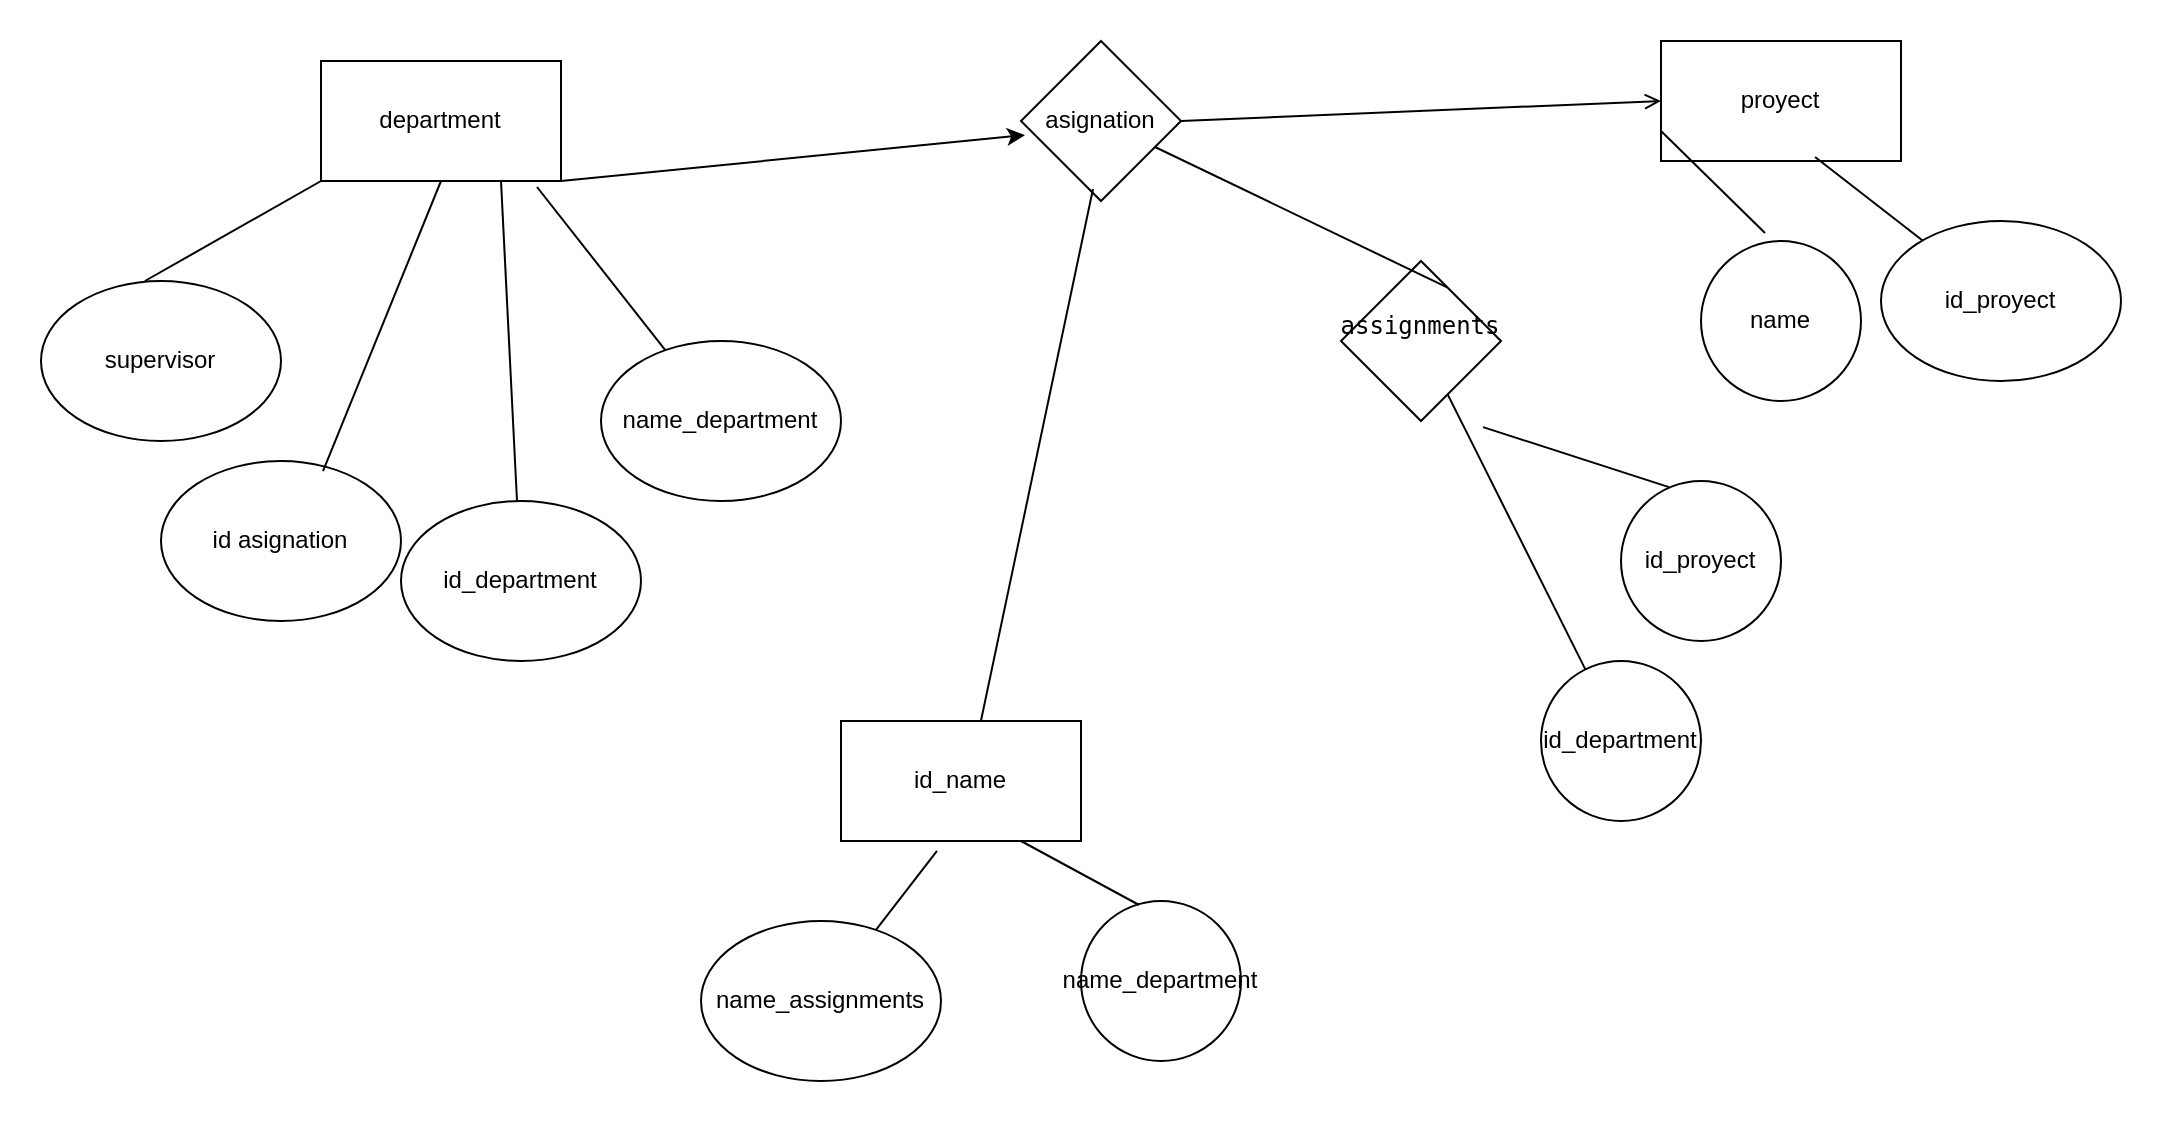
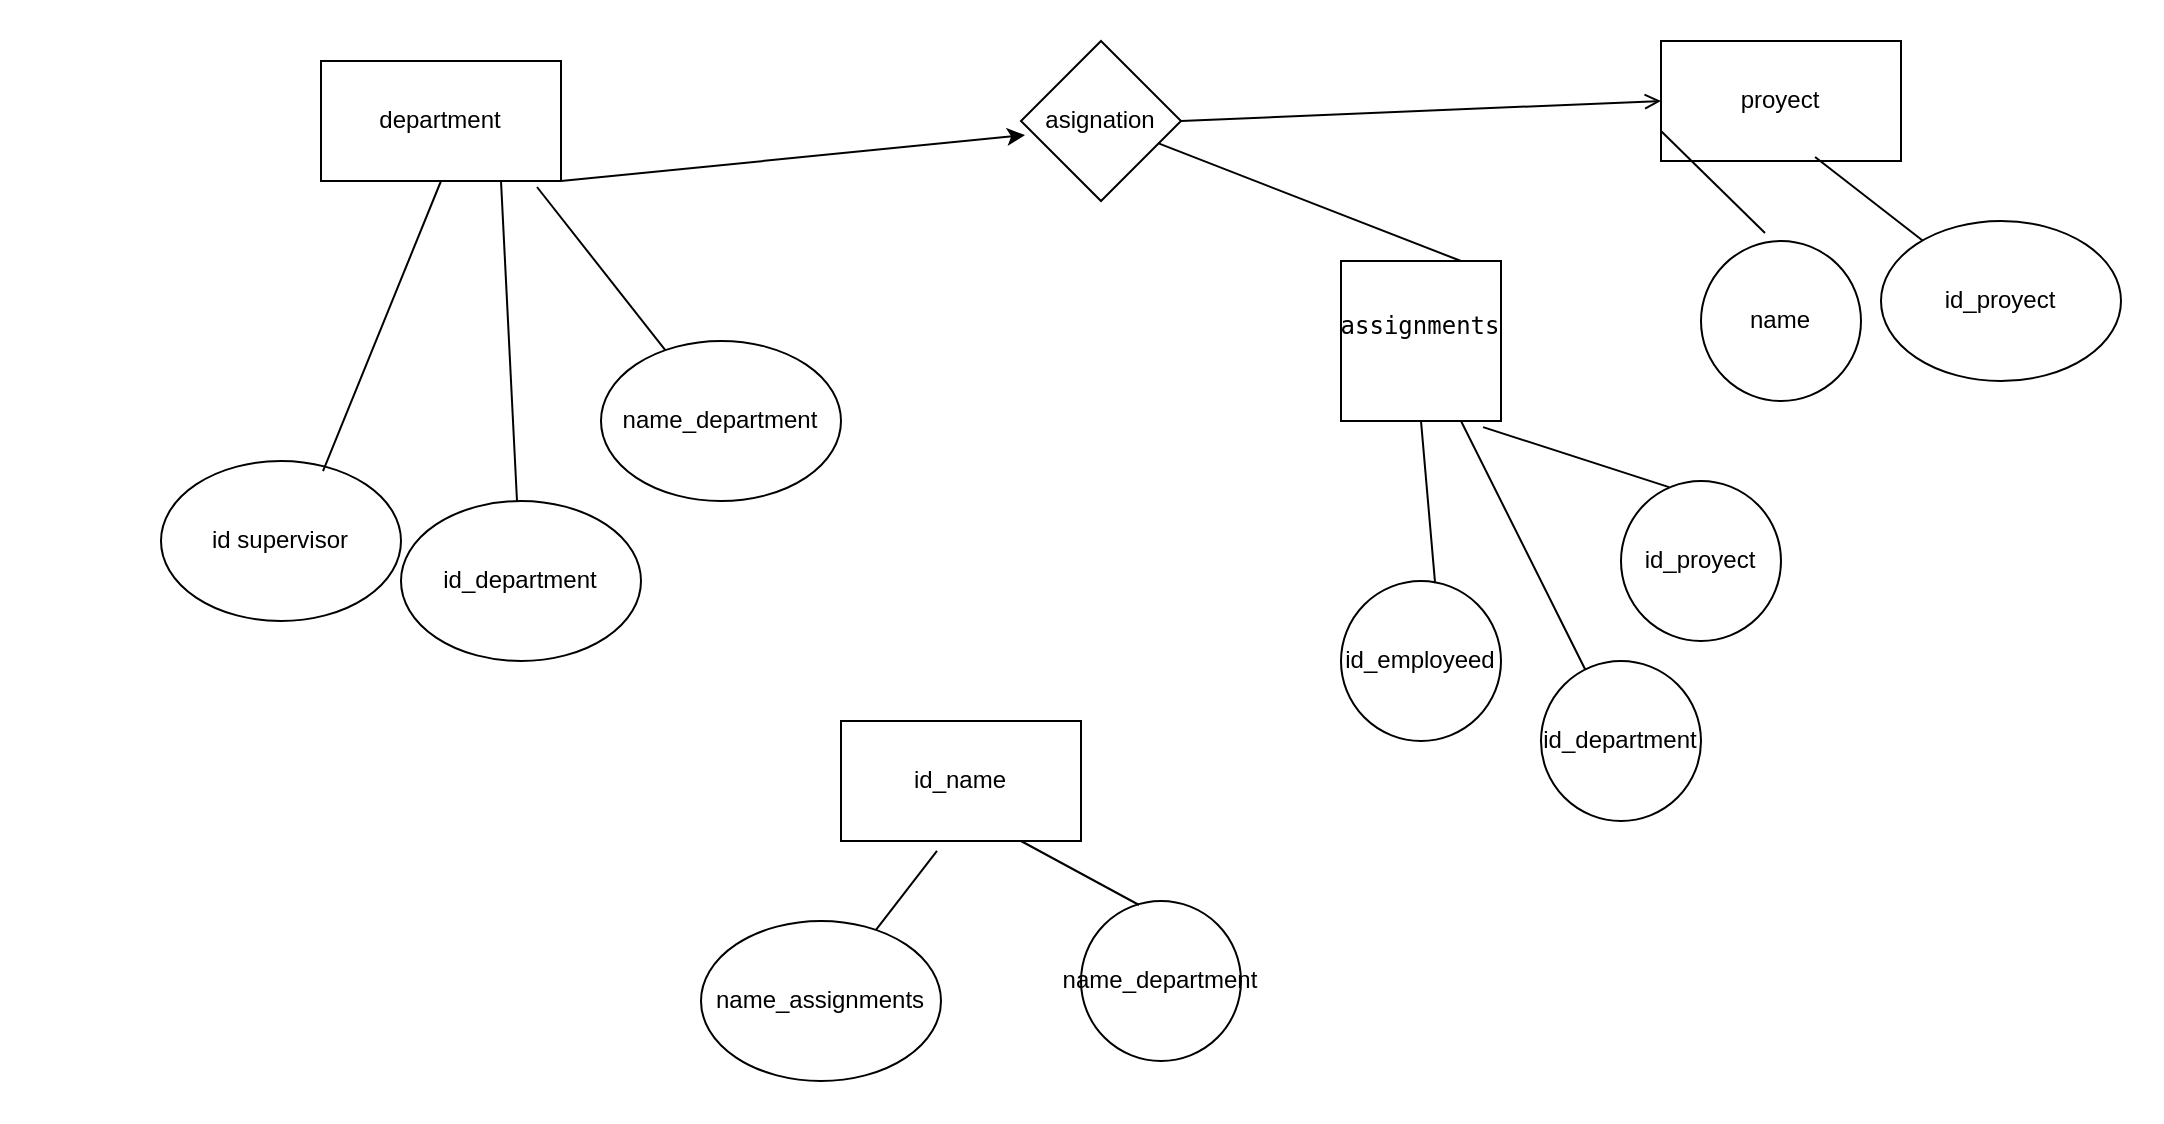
(233, 231) -> none
(1421, 341) -> (1421, 341)
(161, 361) -> none
(1037, 455) -> none
none -> (1428, 502)
(281, 541) -> (281, 541)
none -> (1421, 661)
